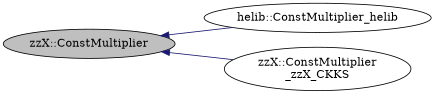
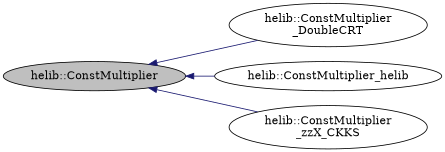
none -> (328, 25)
(89, 44) -> (94, 76)
(318, 69) -> (328, 127)
